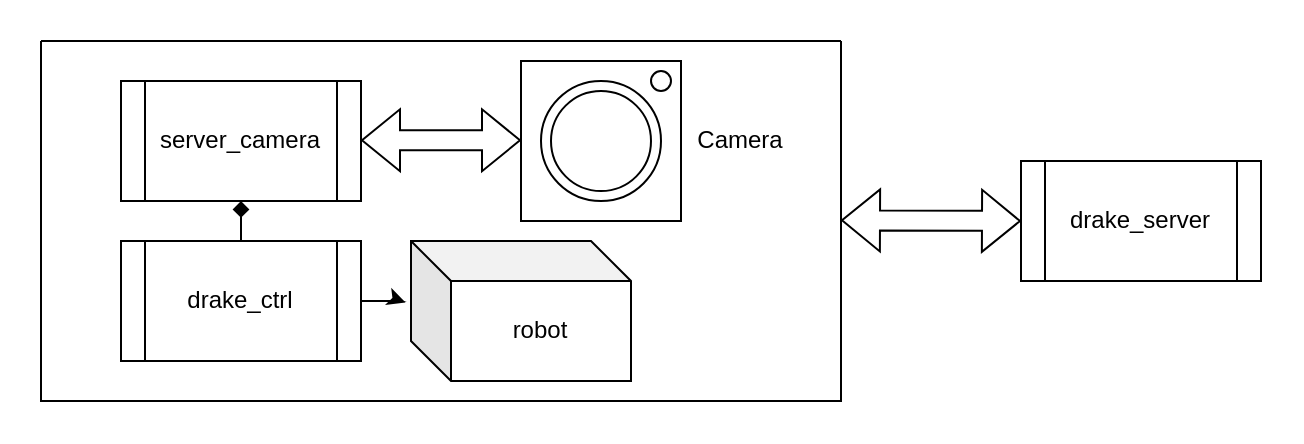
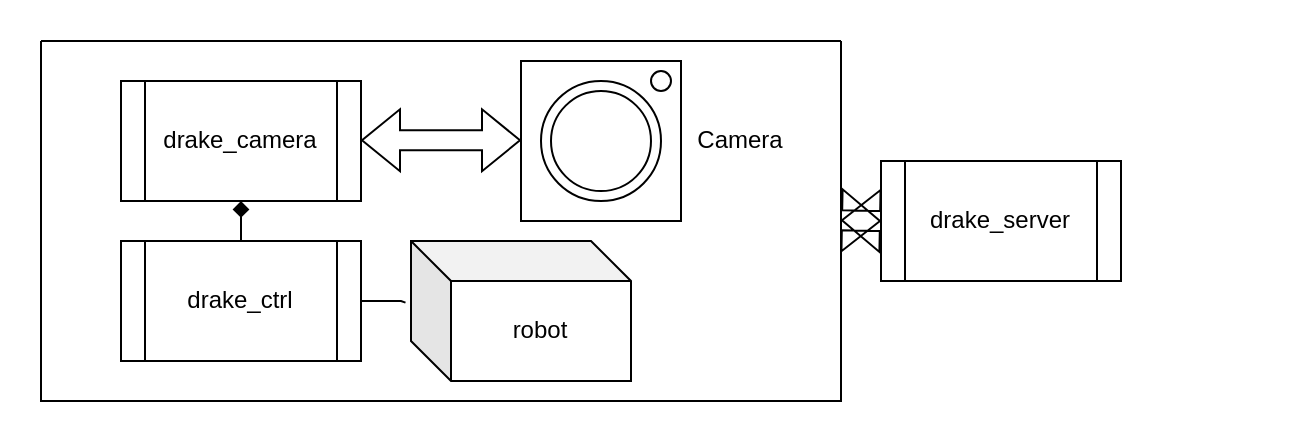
(241, 141) -> (241, 141)
(1141, 221) -> (1001, 221)
(396, 301) -> (394, 301)
